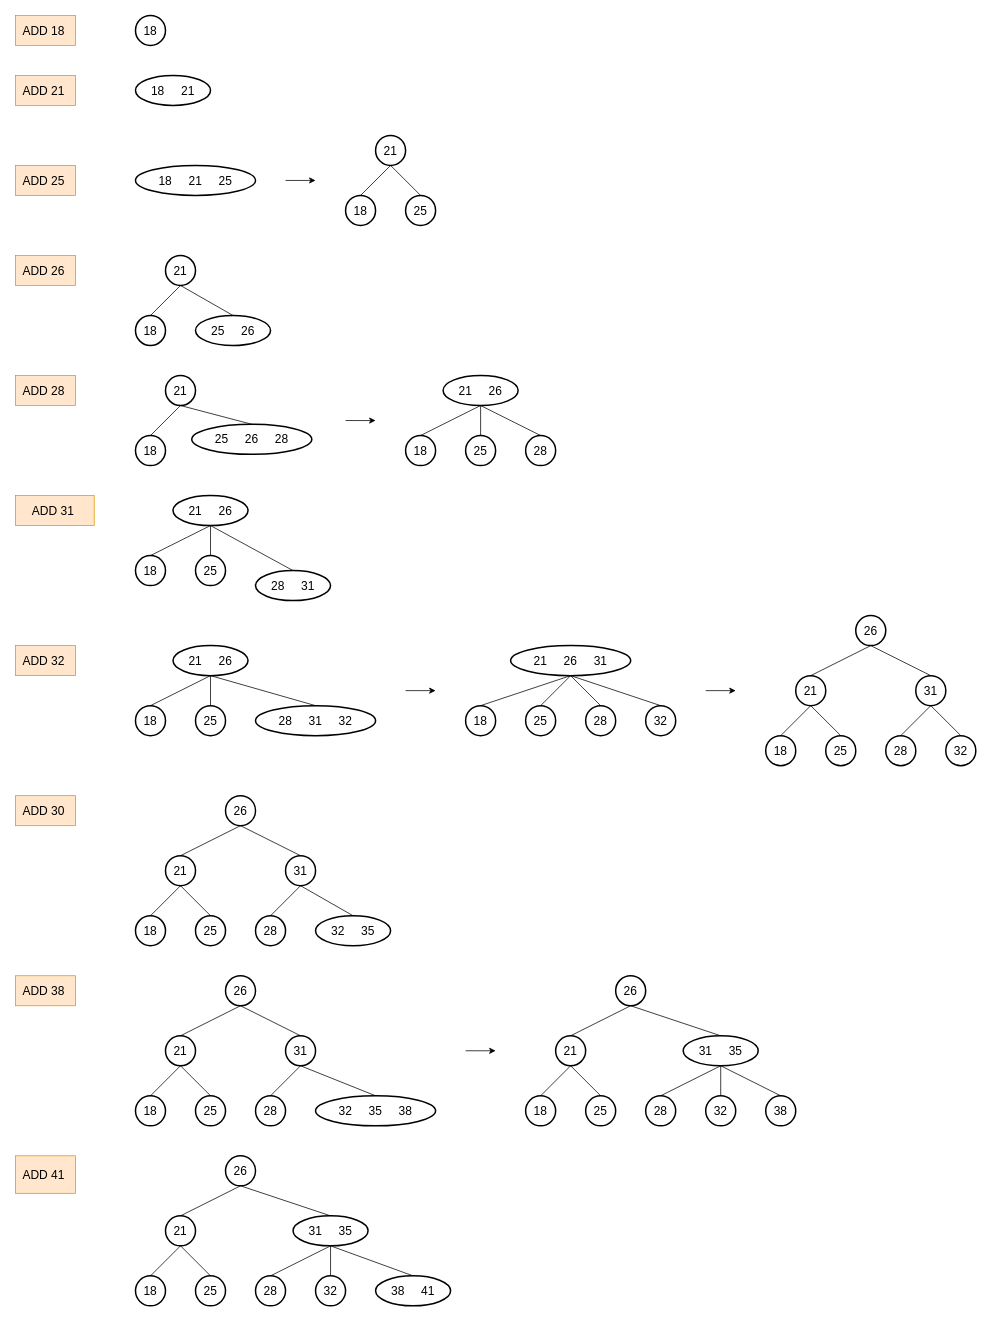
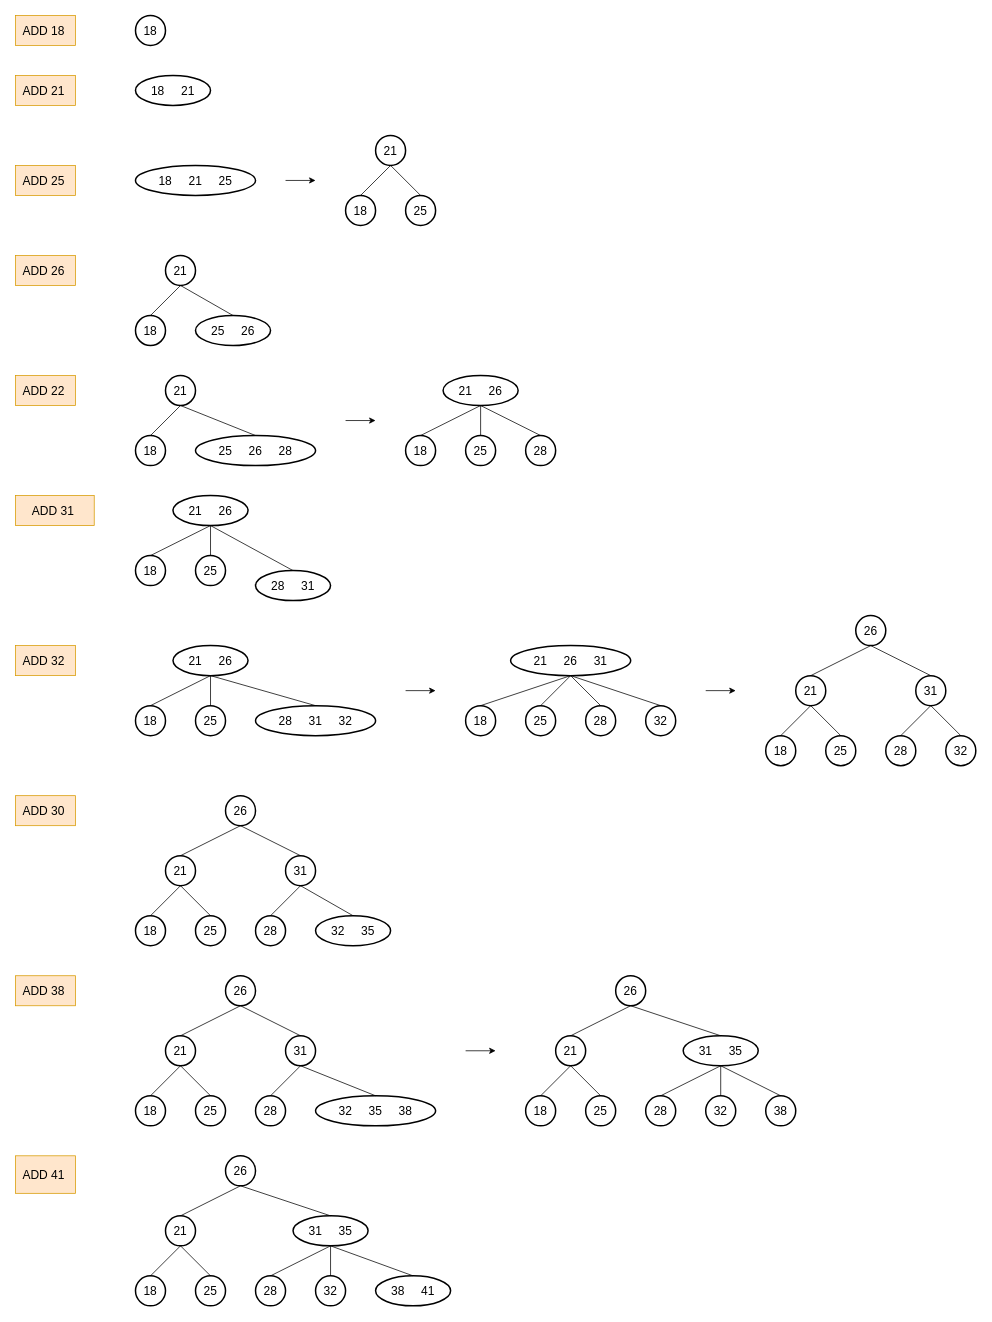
(45, 390) -> (45, 390)
(252, 439) -> (255, 450)
